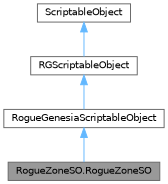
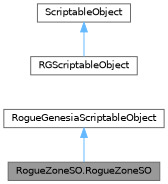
(84, 97) -> none
